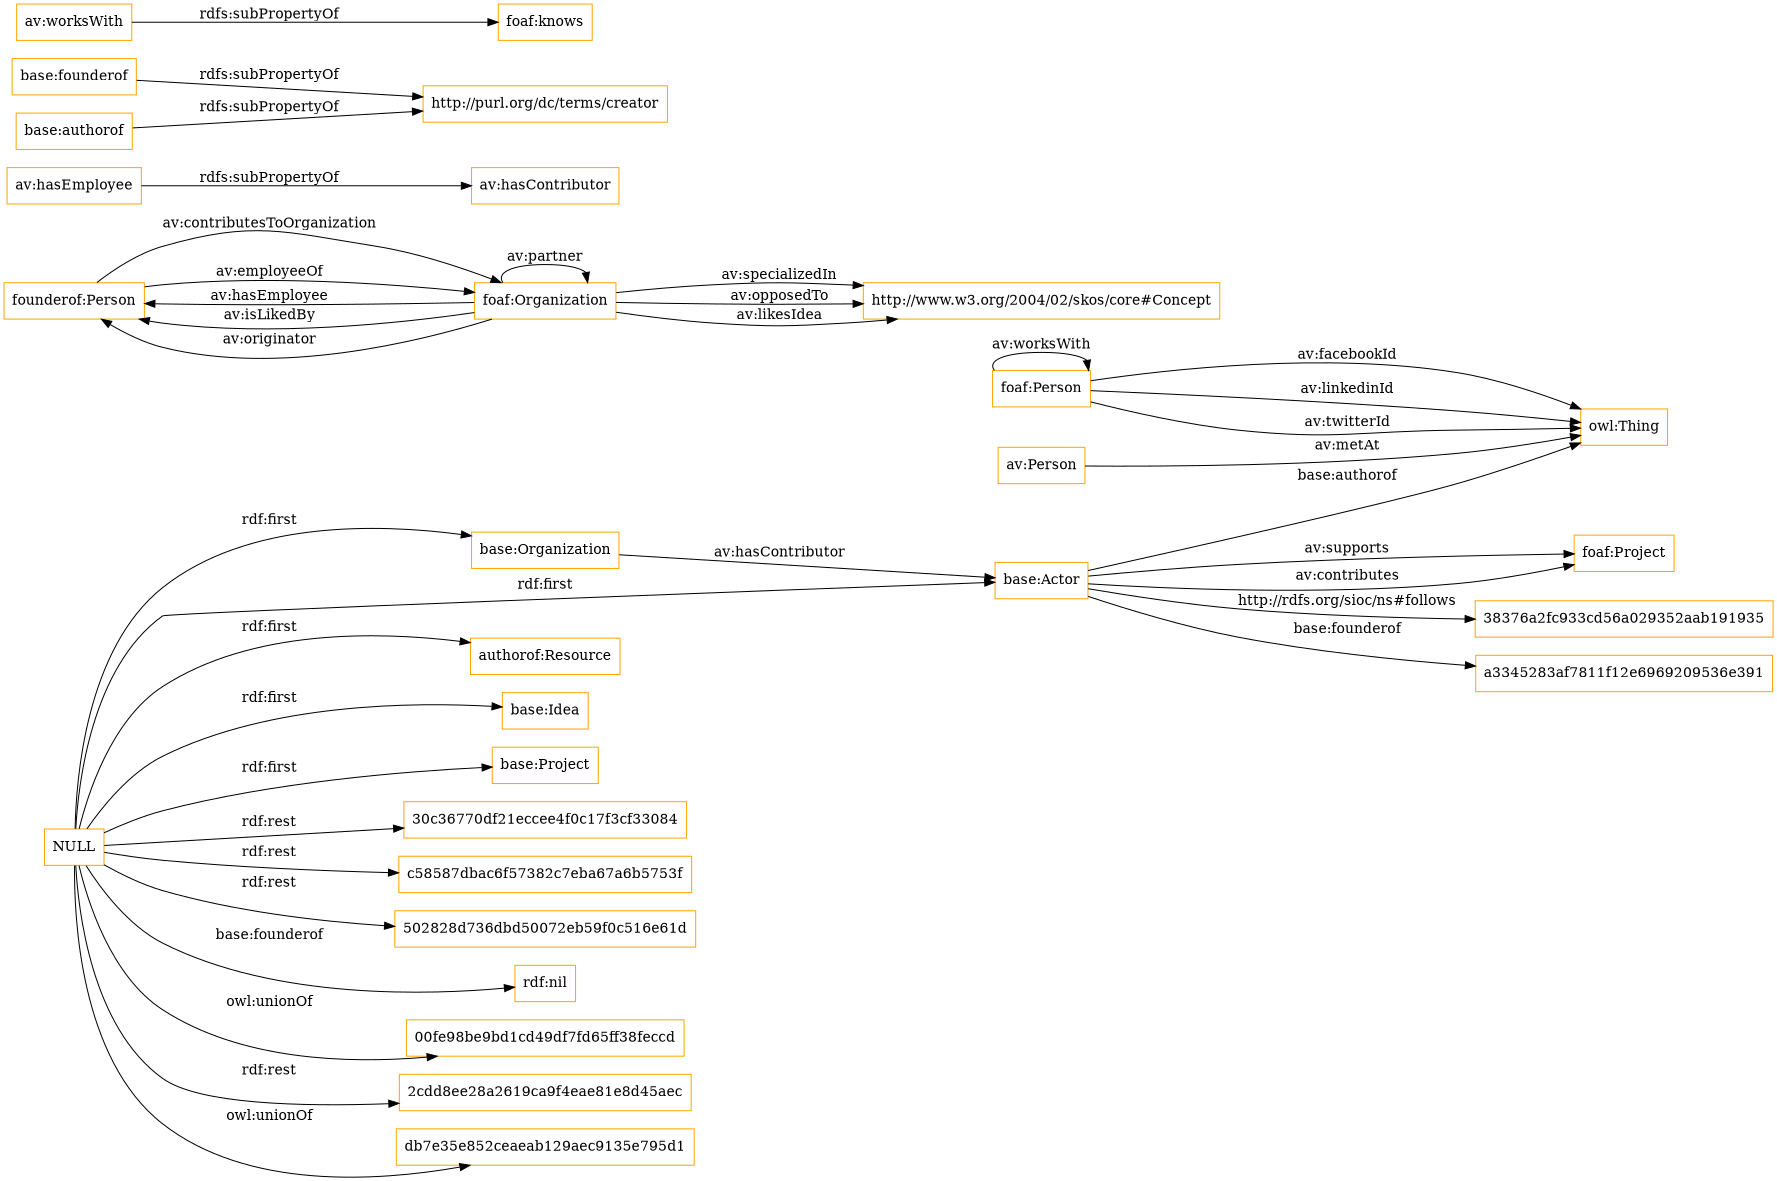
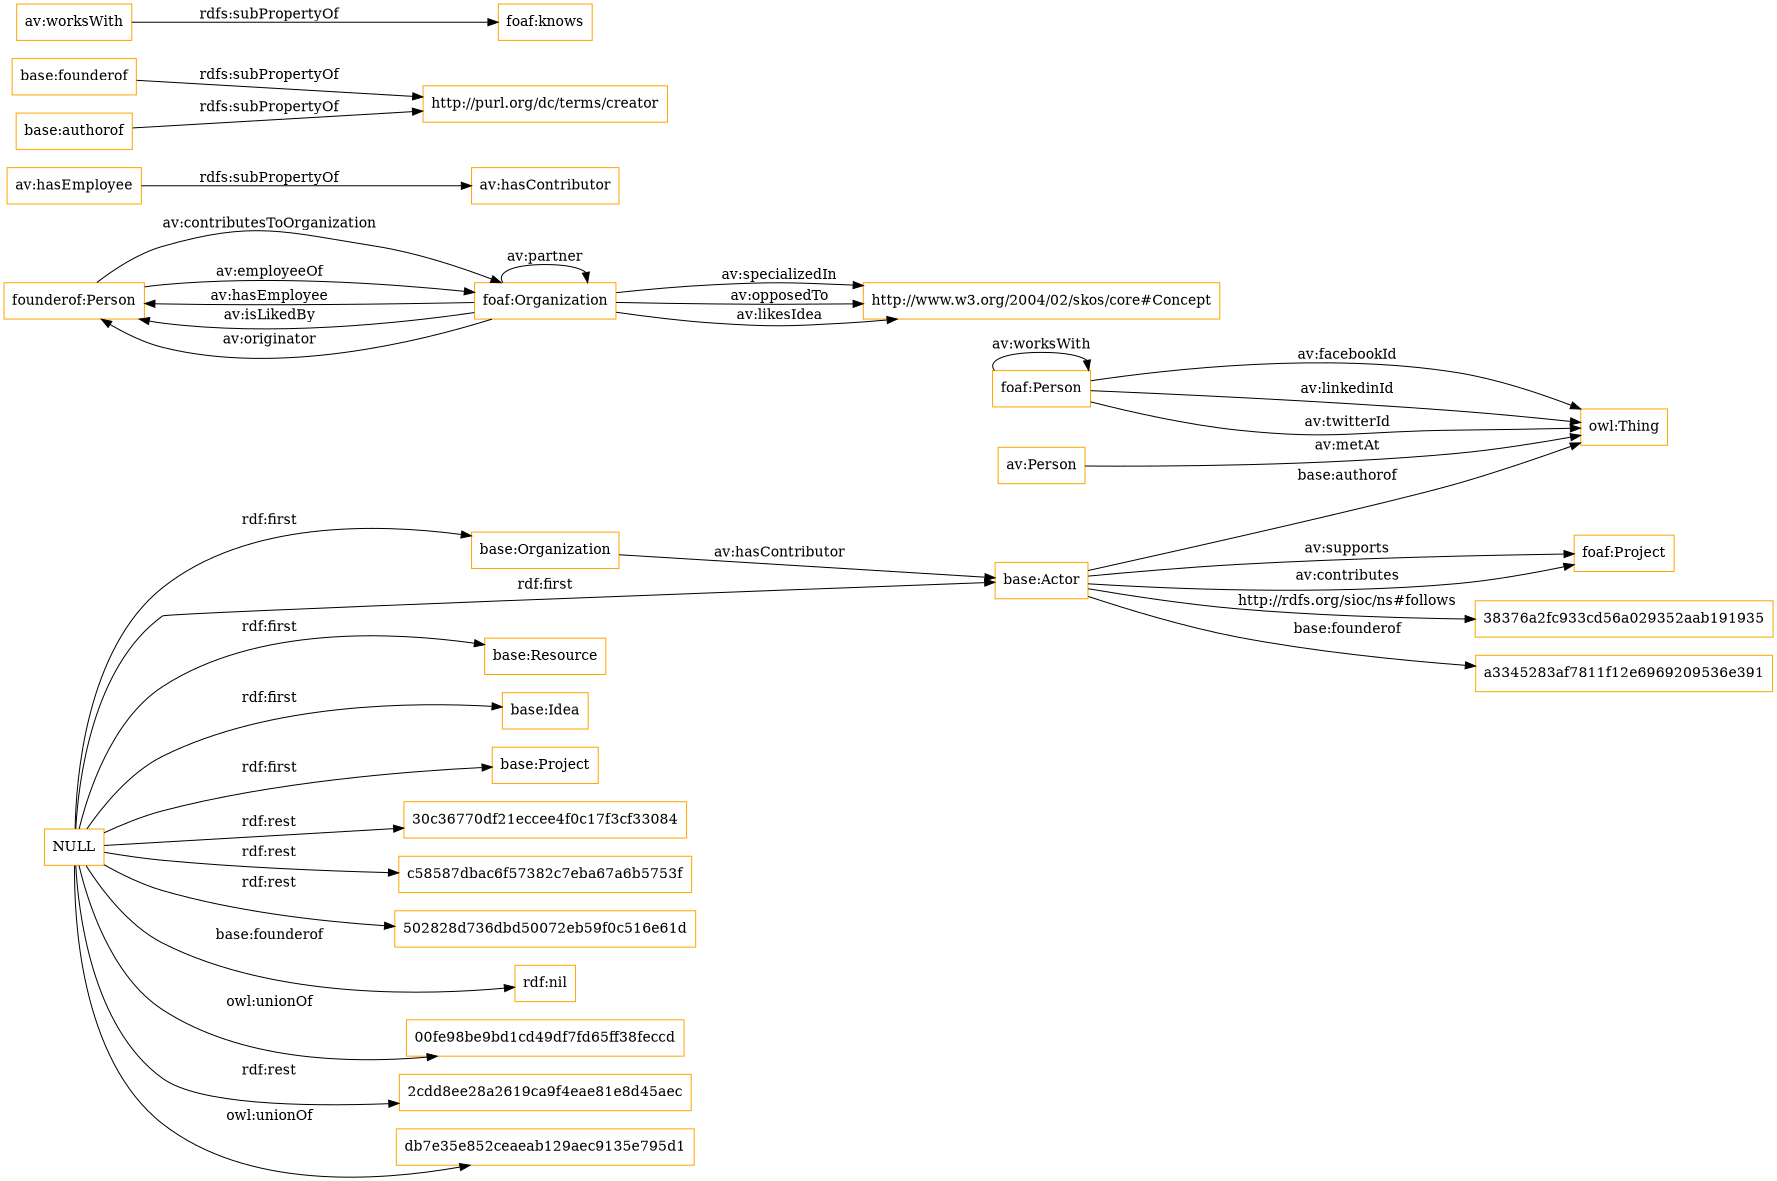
(545, 656) -> (545, 656)
